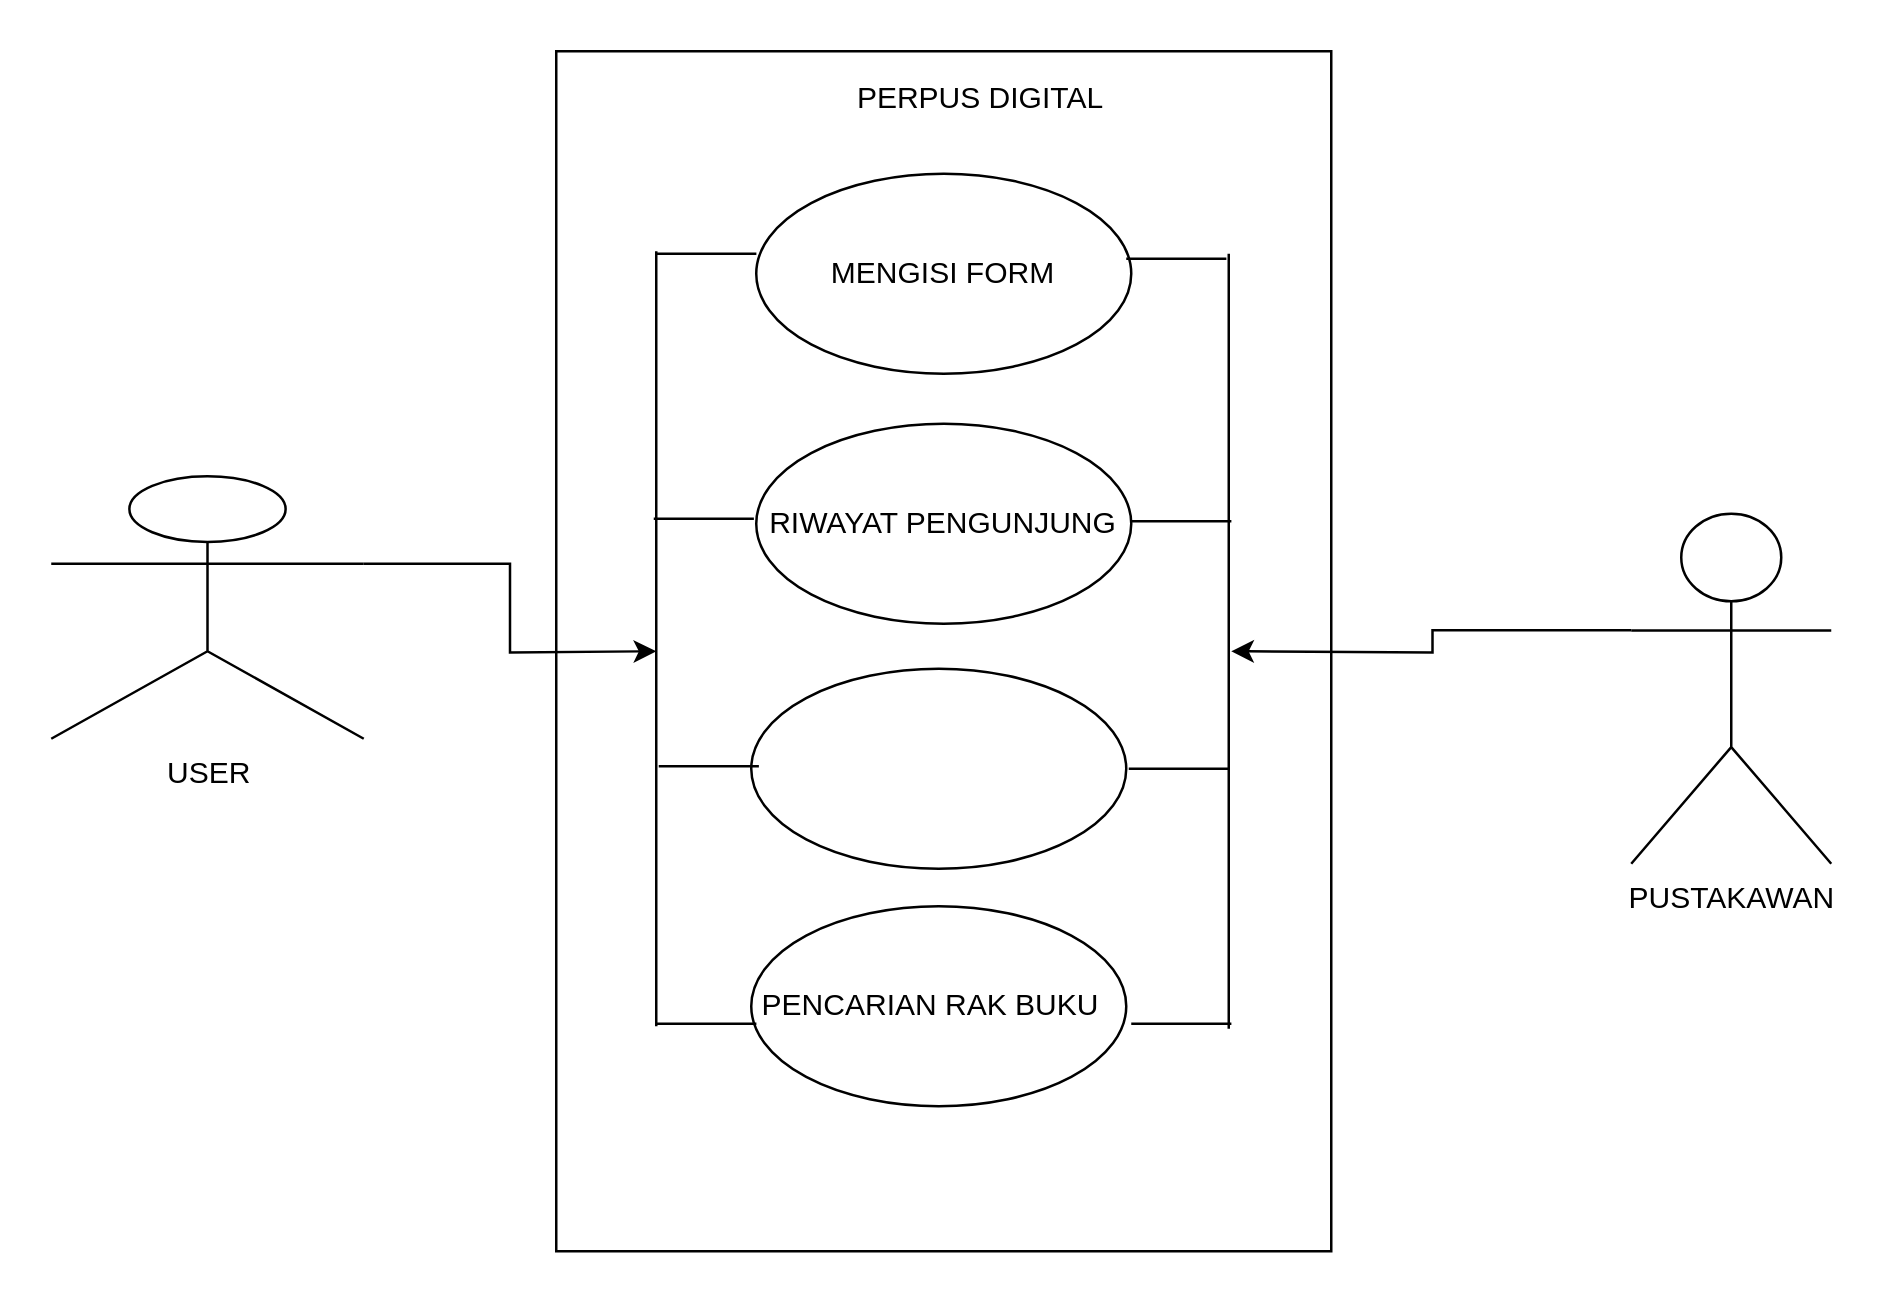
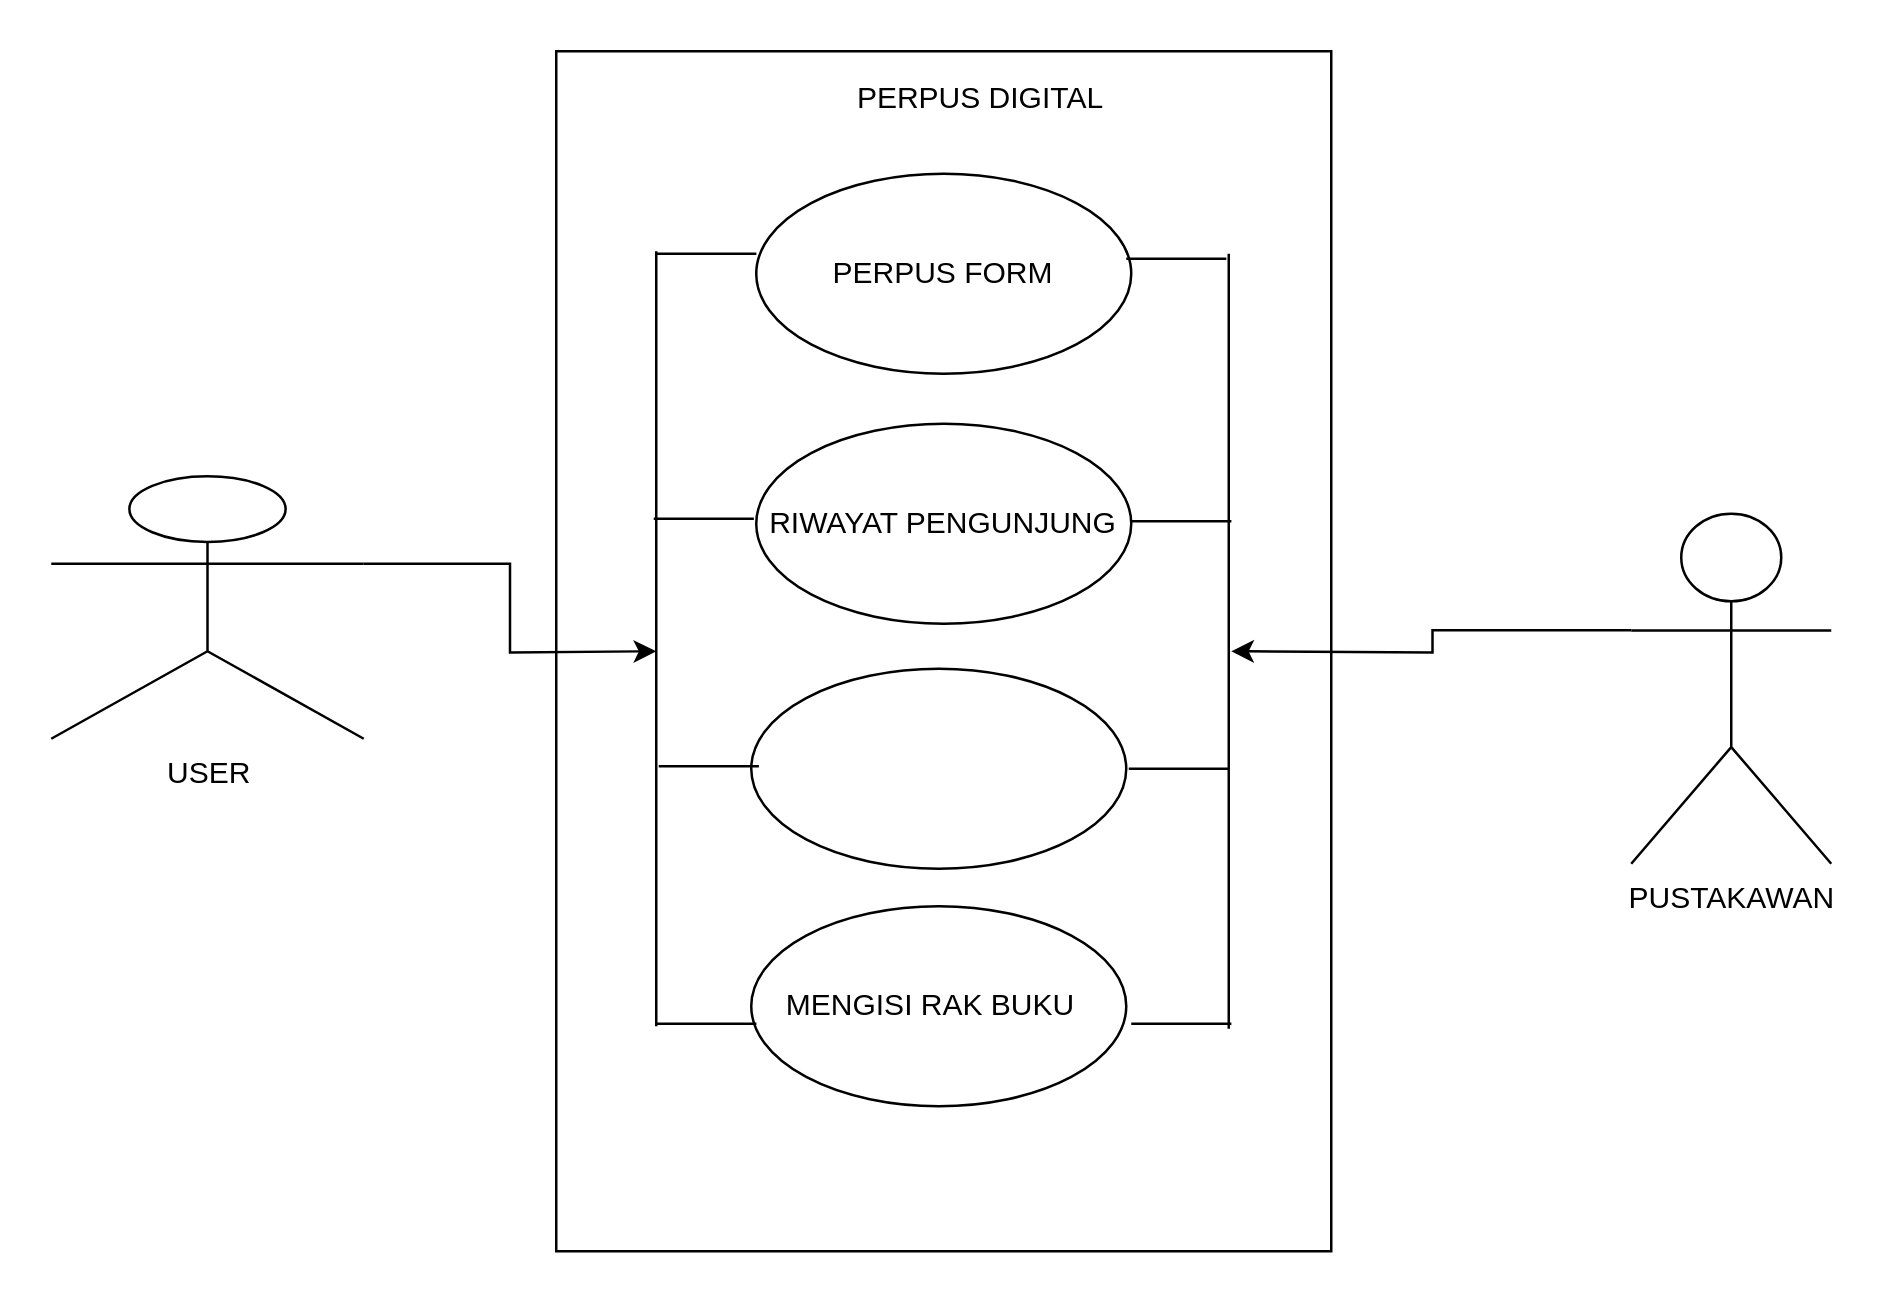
(944, 274) -> (944, 274)
(931, 1006) -> (931, 1006)
